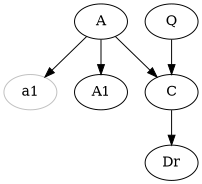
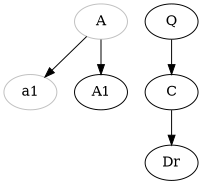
(101, 22) -> (101, 22)
(133, 53) -> none
